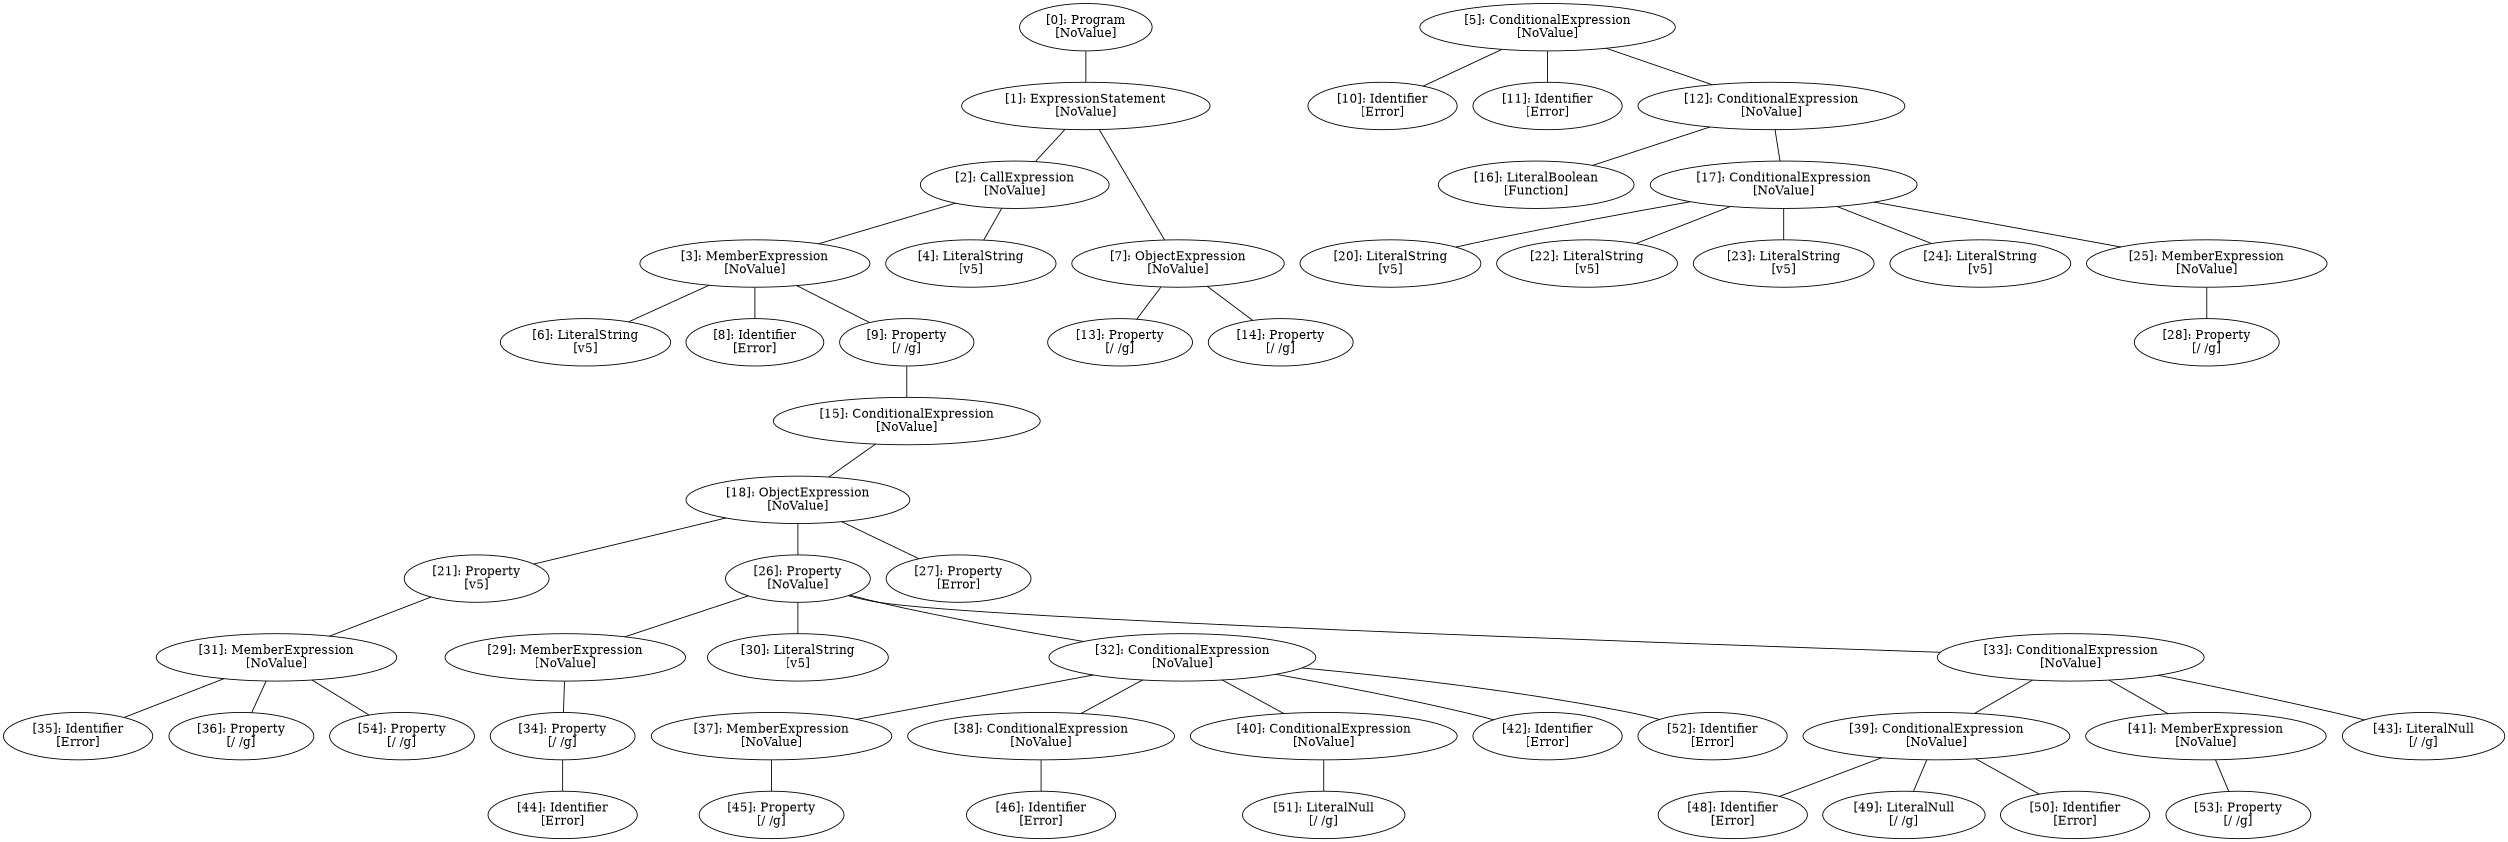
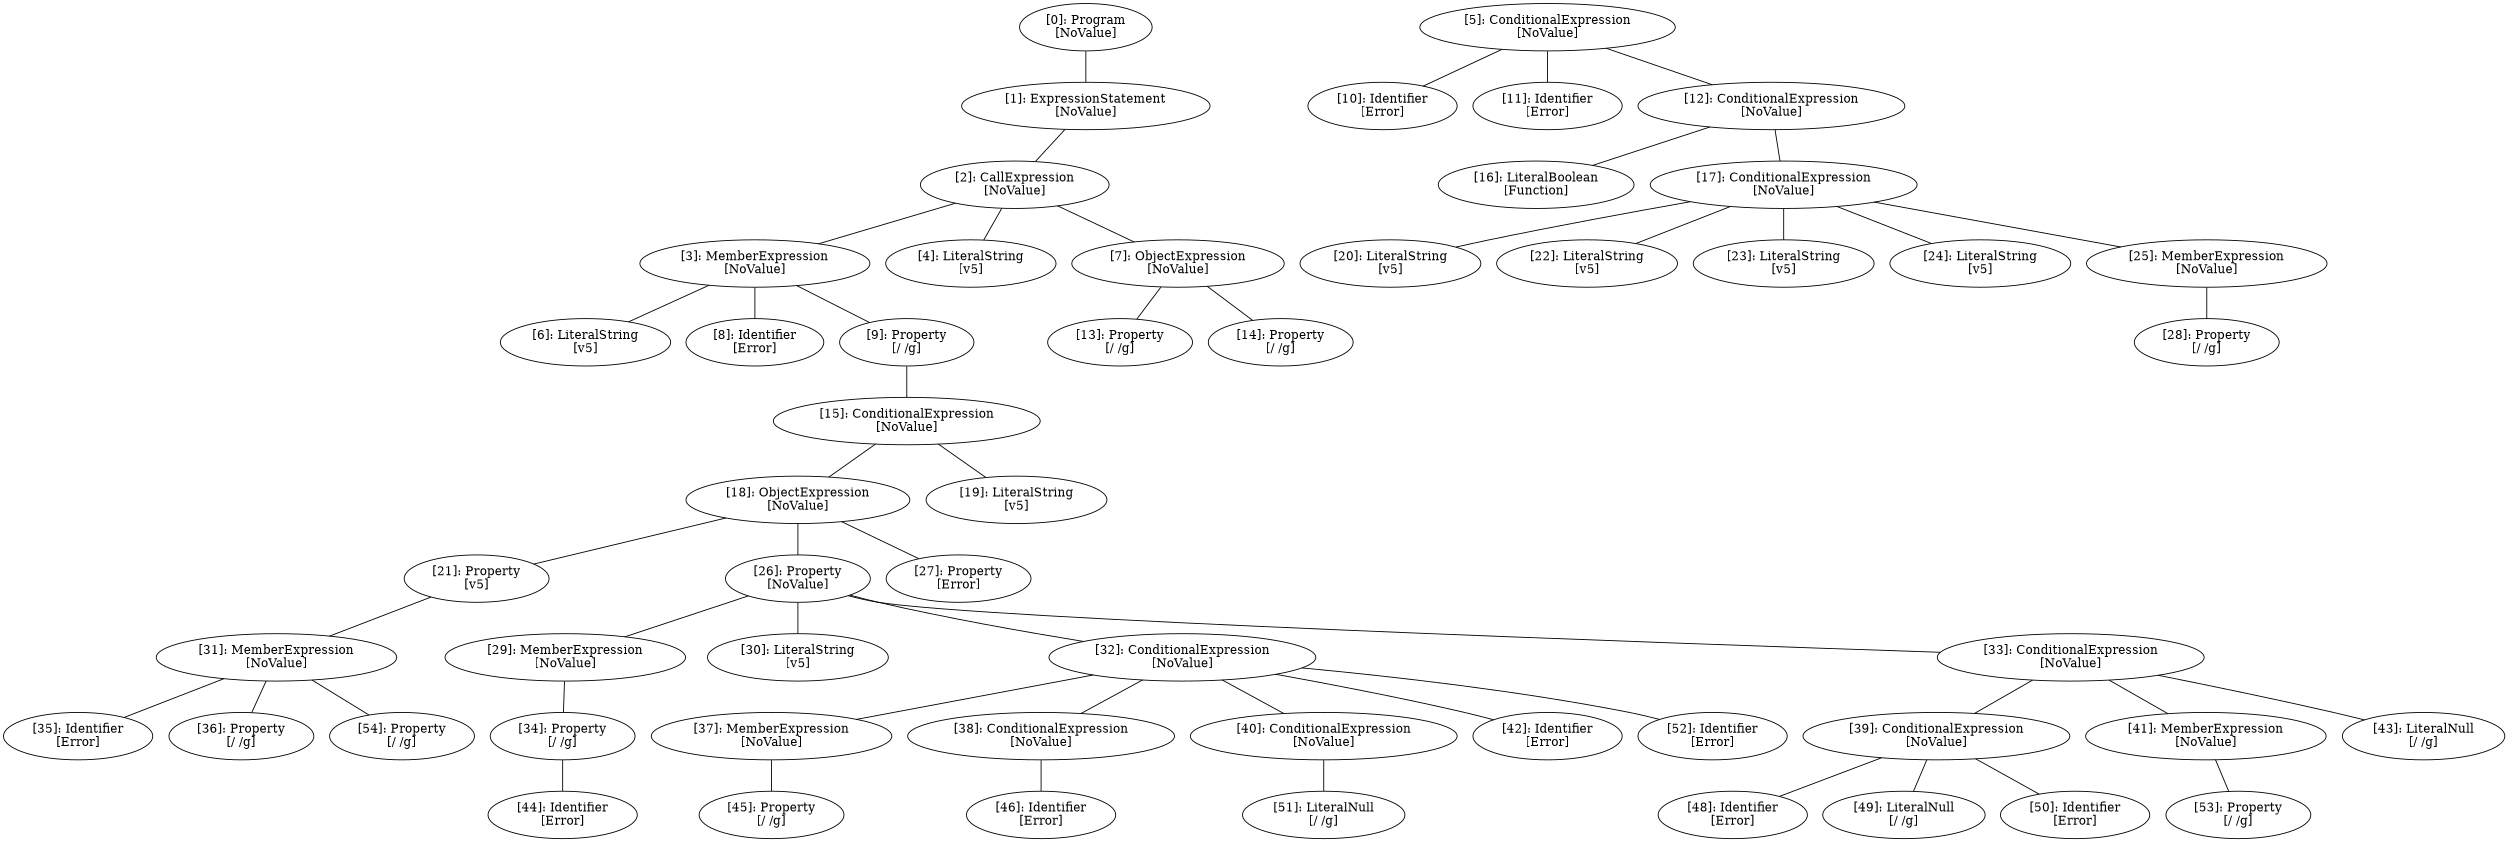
(1132, 185) -> (1096, 224)
none -> (1017, 500)
